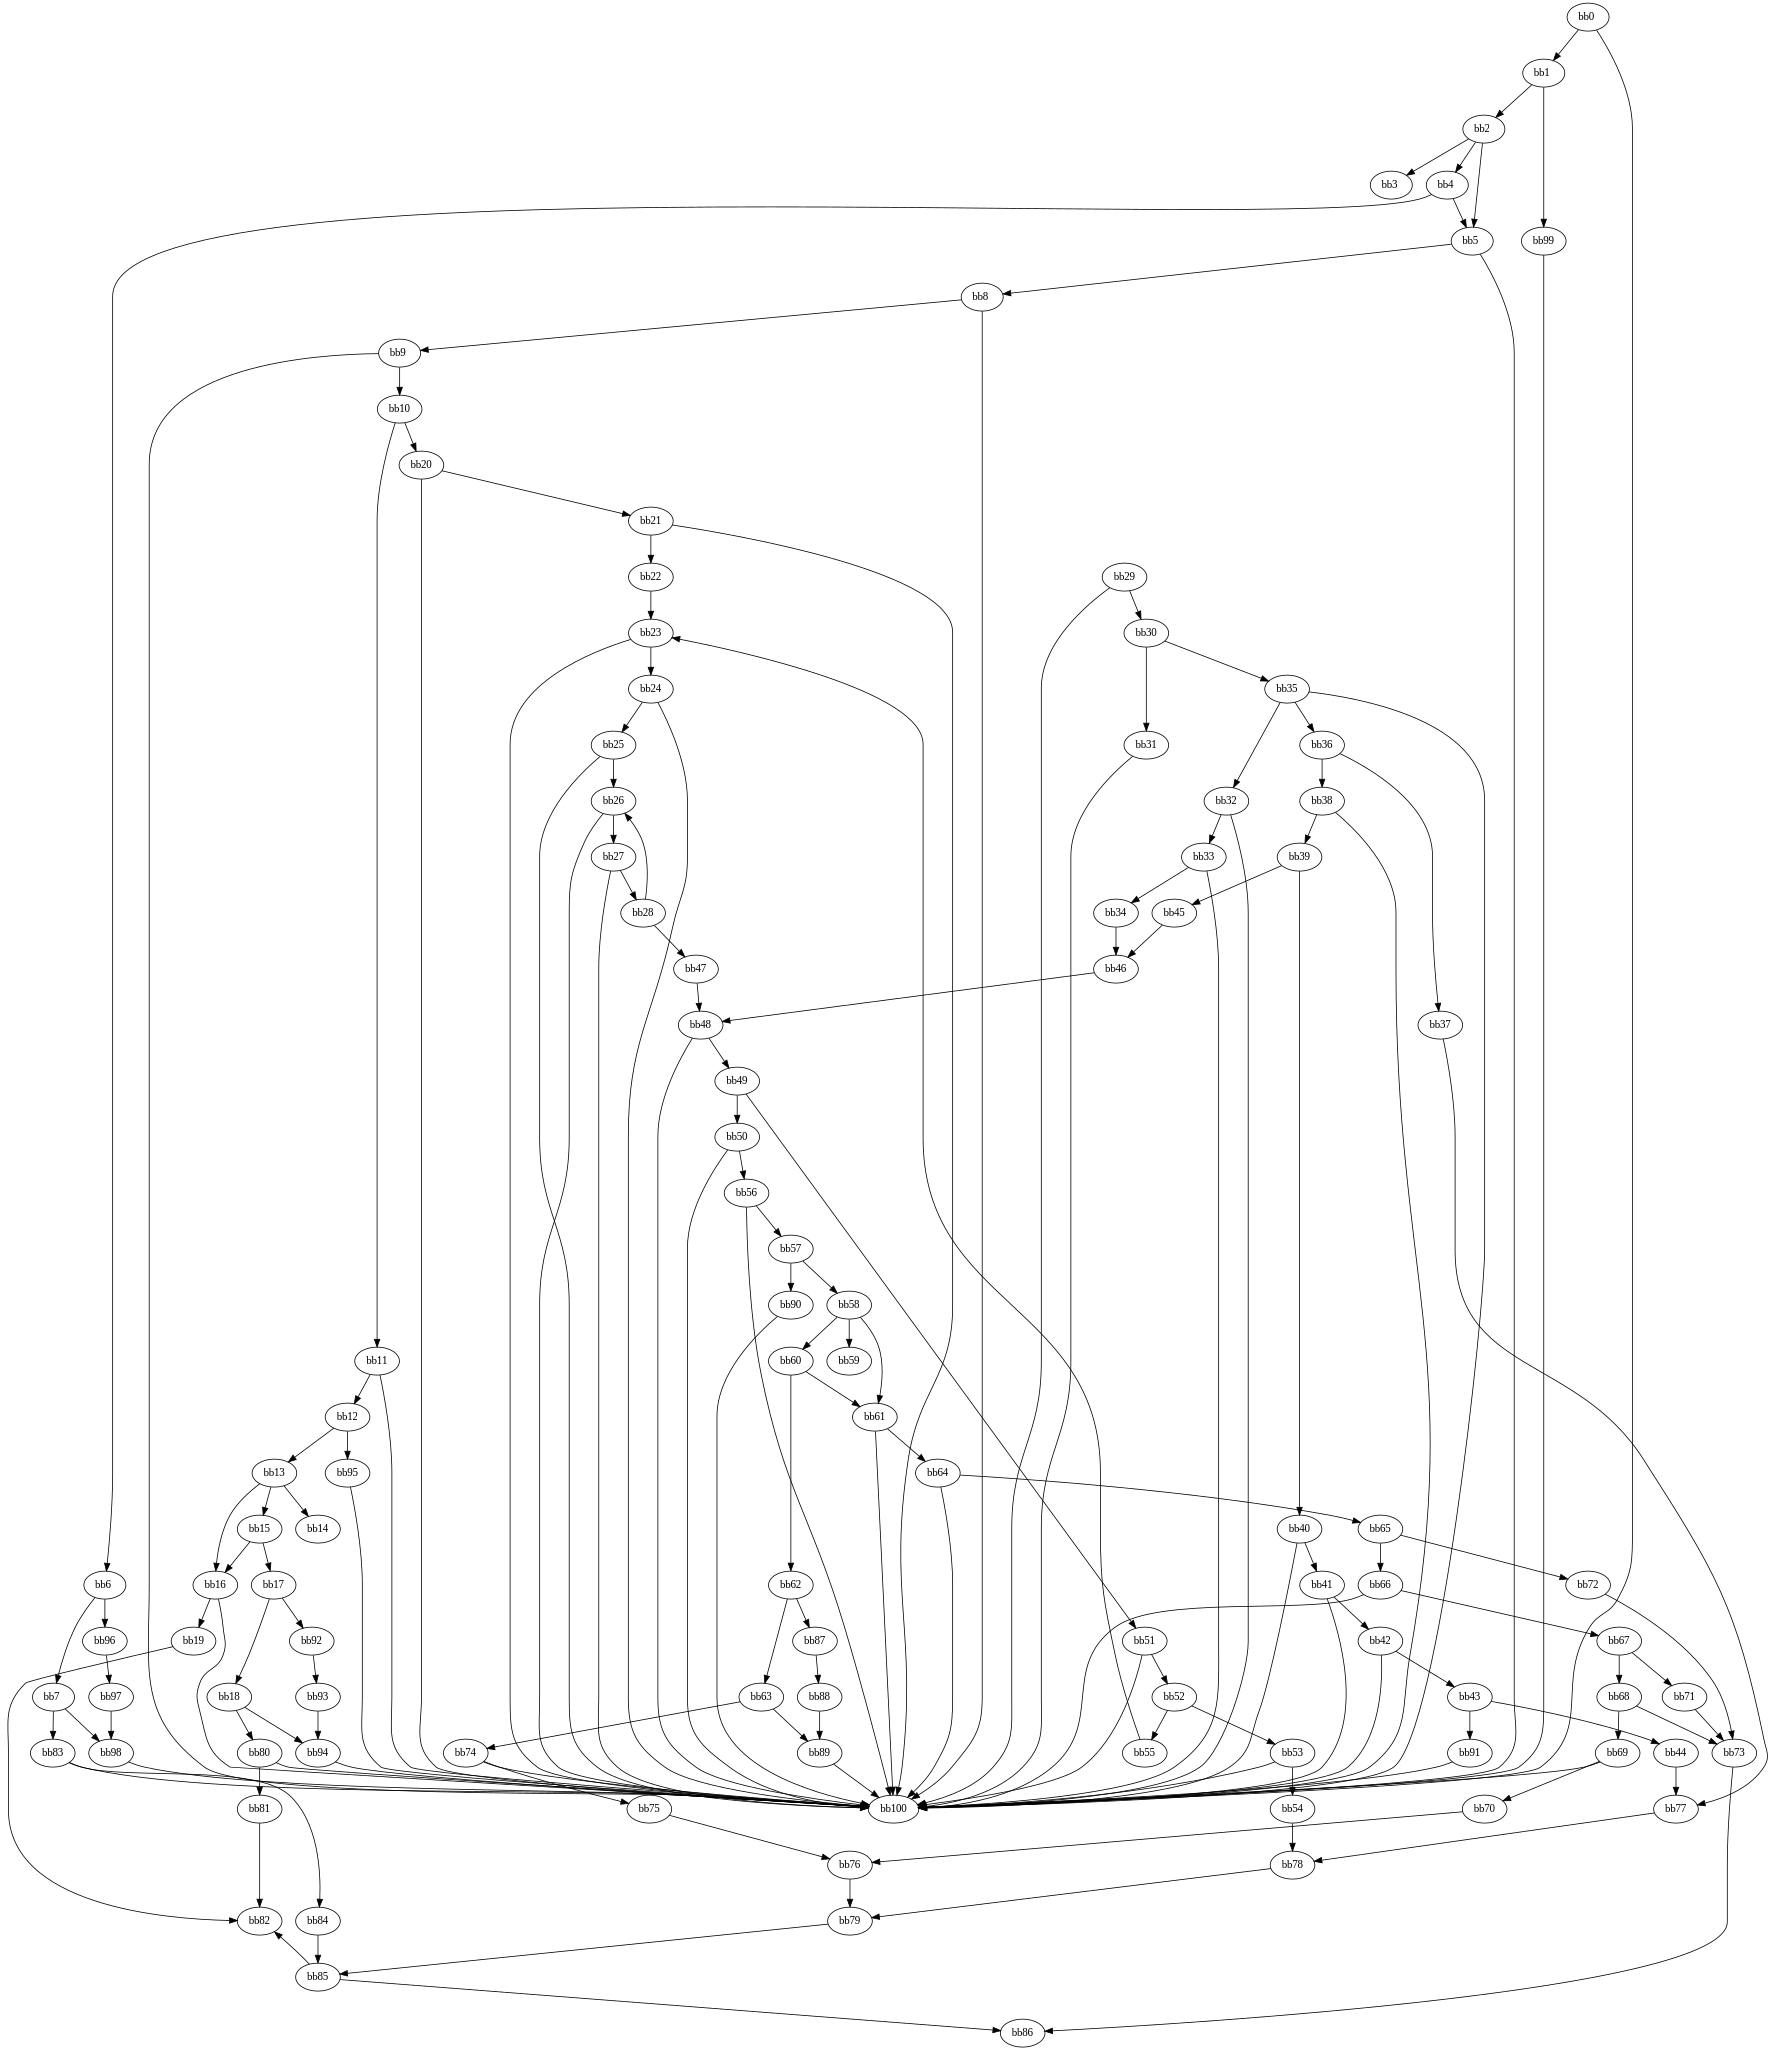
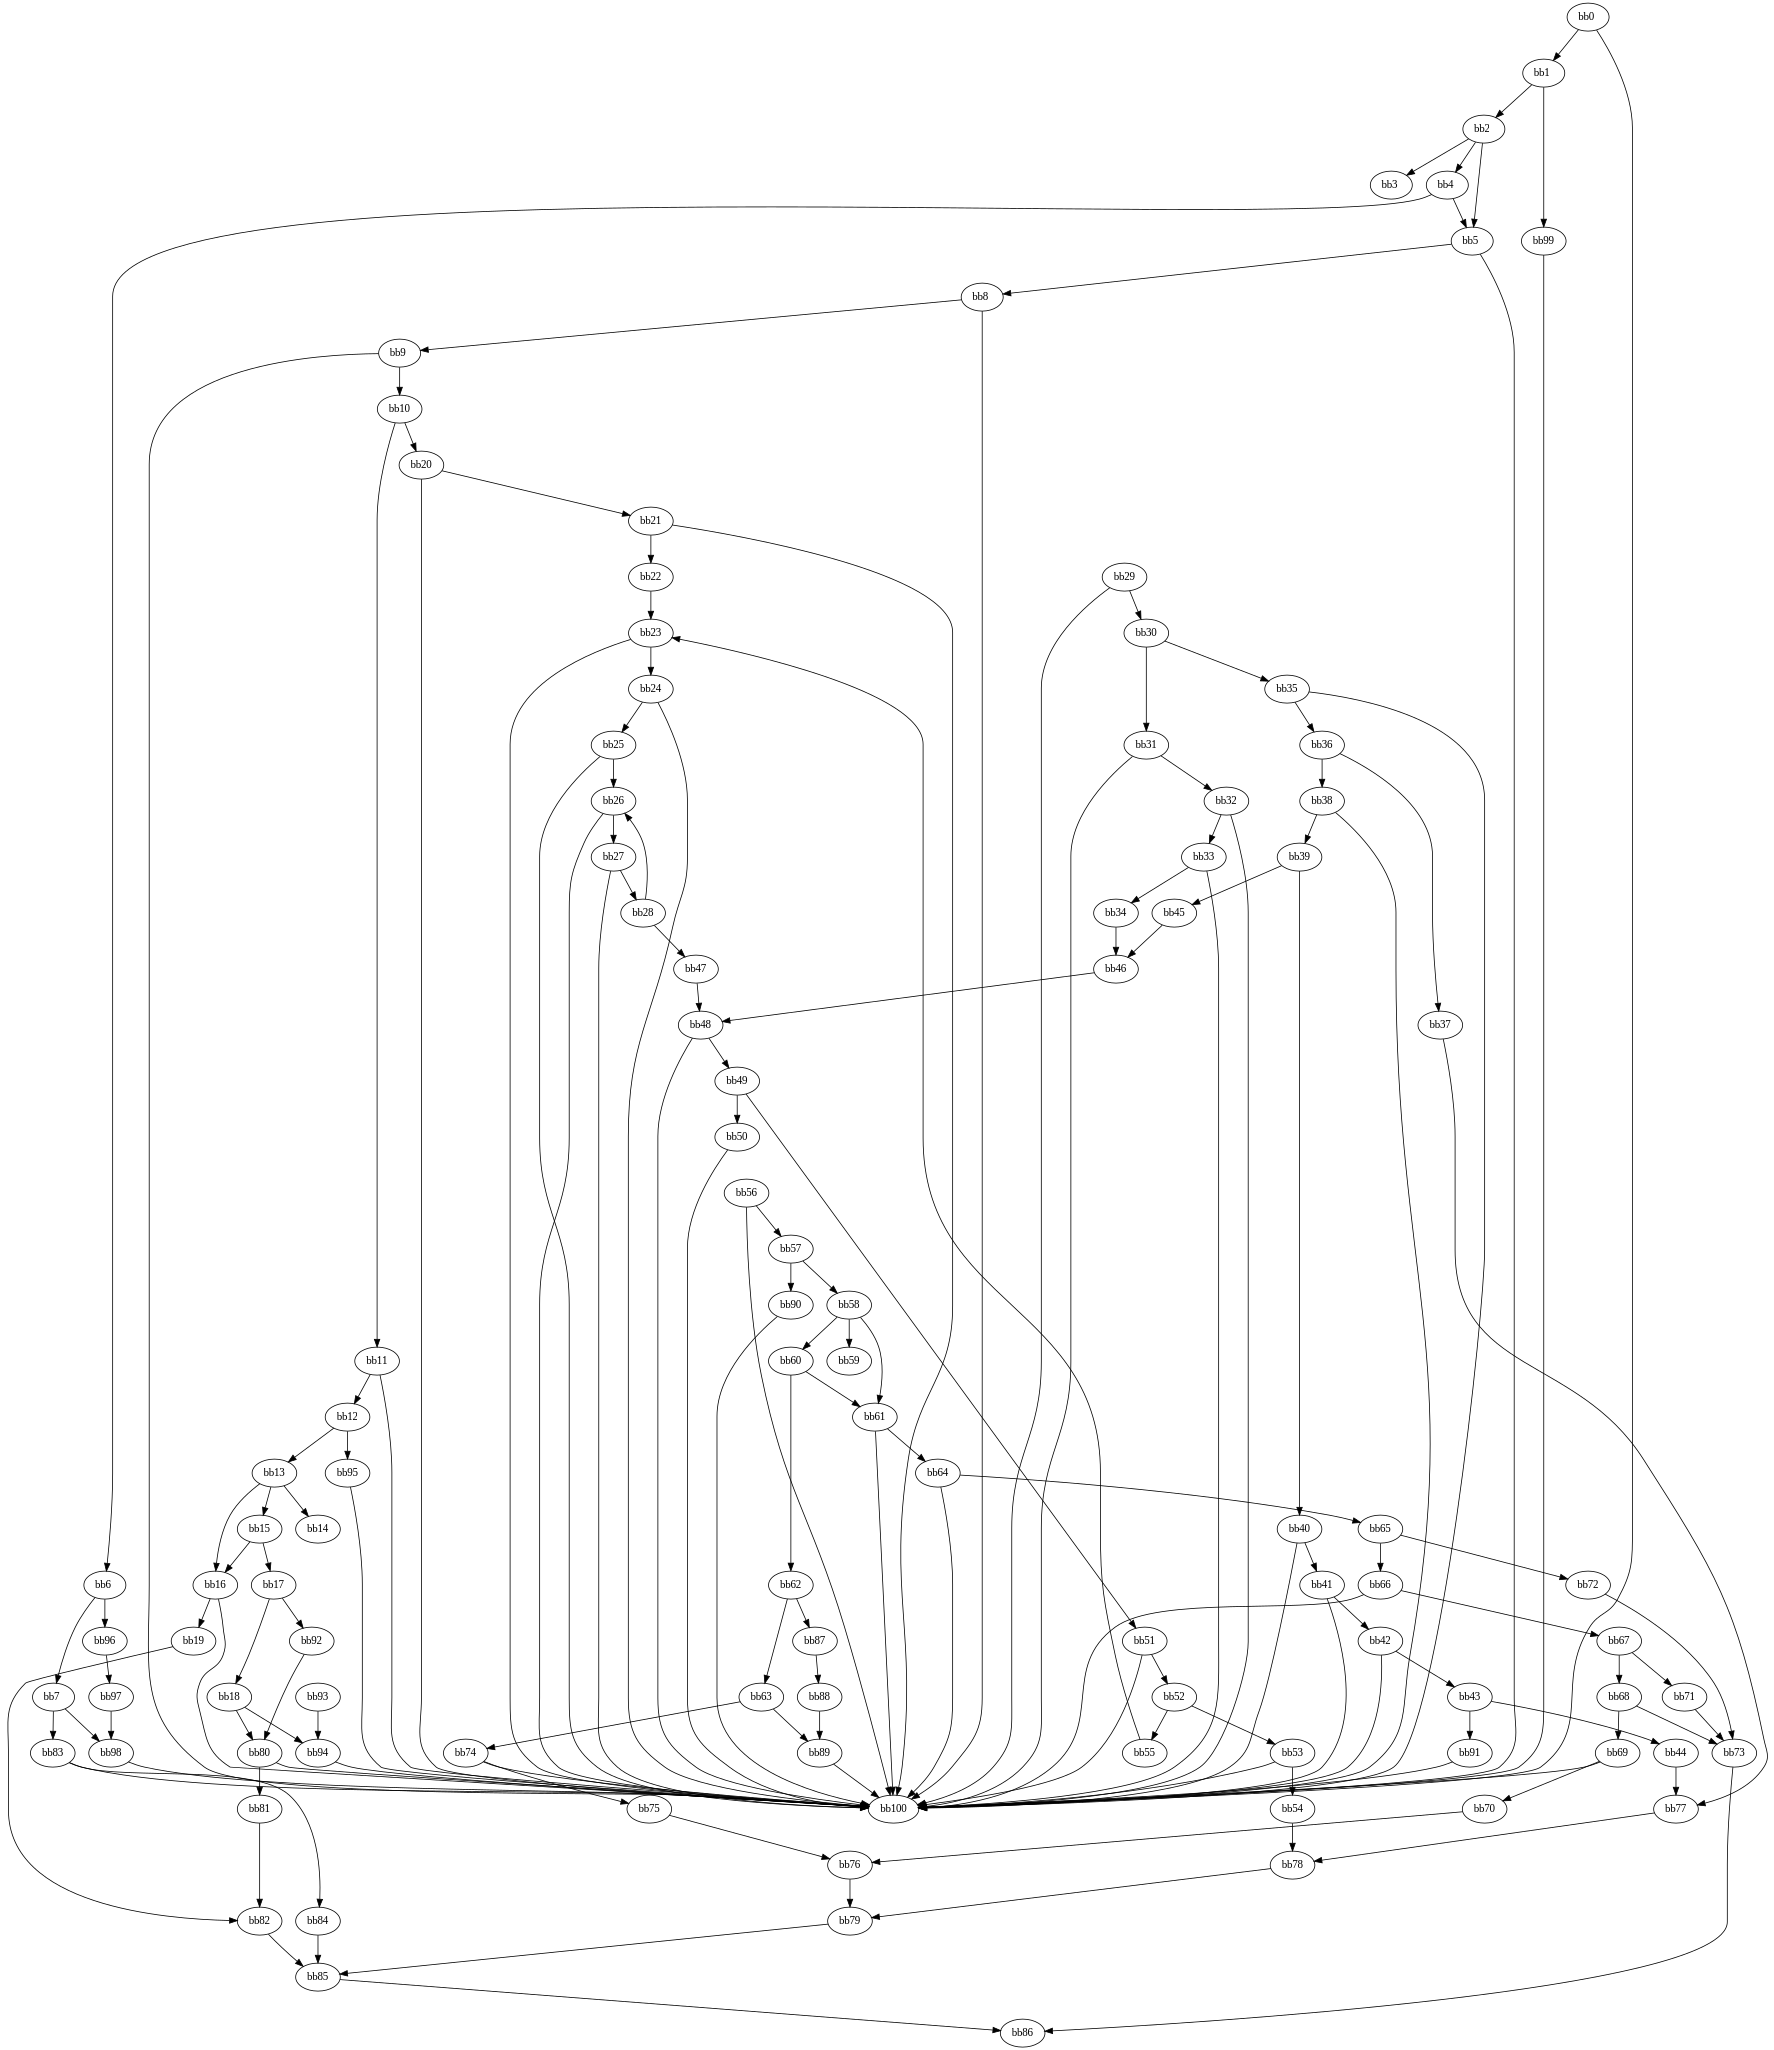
(1259, 741) -> (1183, 771)
(741, 1161) -> none
(314, 1665) -> (284, 1692)
(295, 1950) -> (282, 1948)
